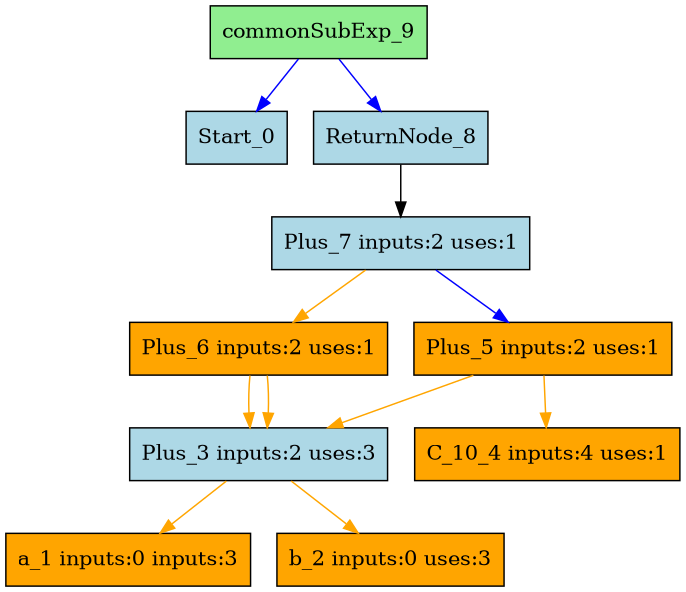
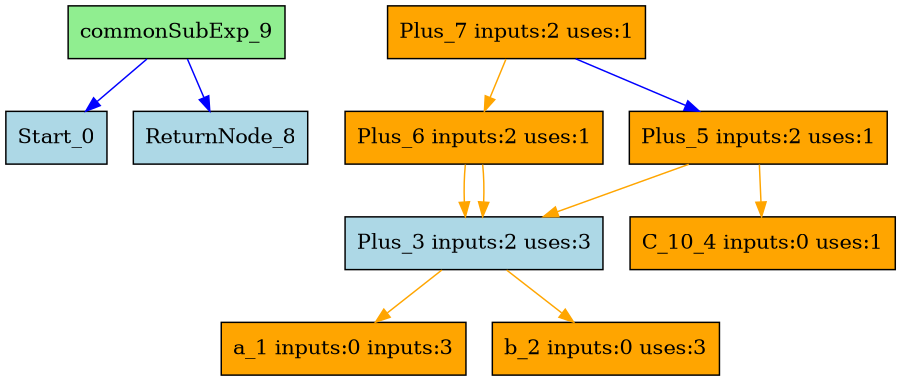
(401, 183) -> none
(401, 243) -> (517, 32)
(547, 454) -> (763, 243)
